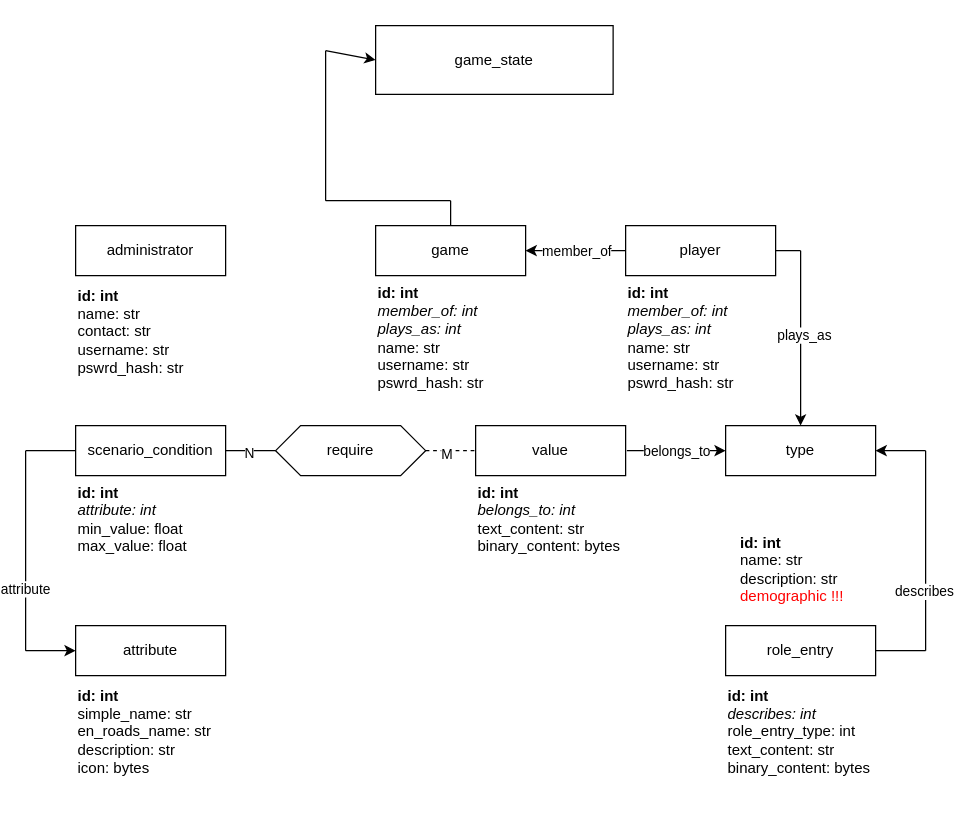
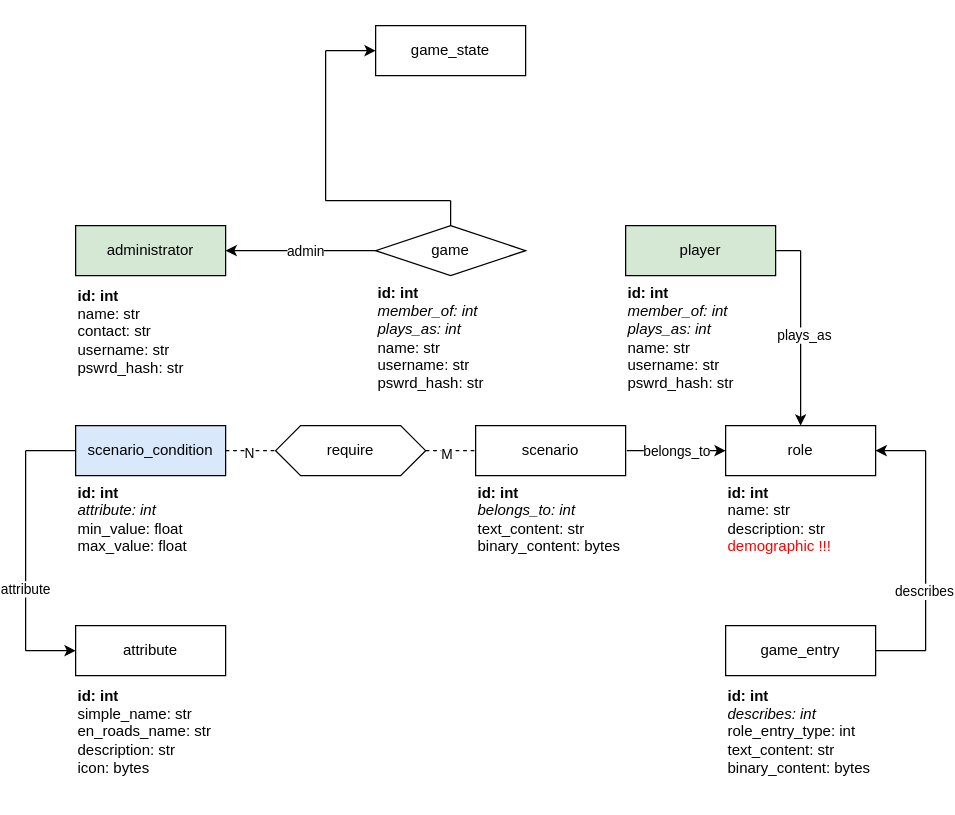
(494, 60) -> (451, 51)
(151, 251) -> (151, 251)
none -> (305, 251)
(451, 251) -> (451, 251)
(580, 251) -> none
(701, 251) -> (701, 251)
(151, 451) -> (151, 451)
(252, 451) -> (252, 451)
(551, 451) -> (551, 451)
(801, 451) -> (801, 451)
(807, 569) -> (794, 519)
(801, 651) -> (801, 651)
